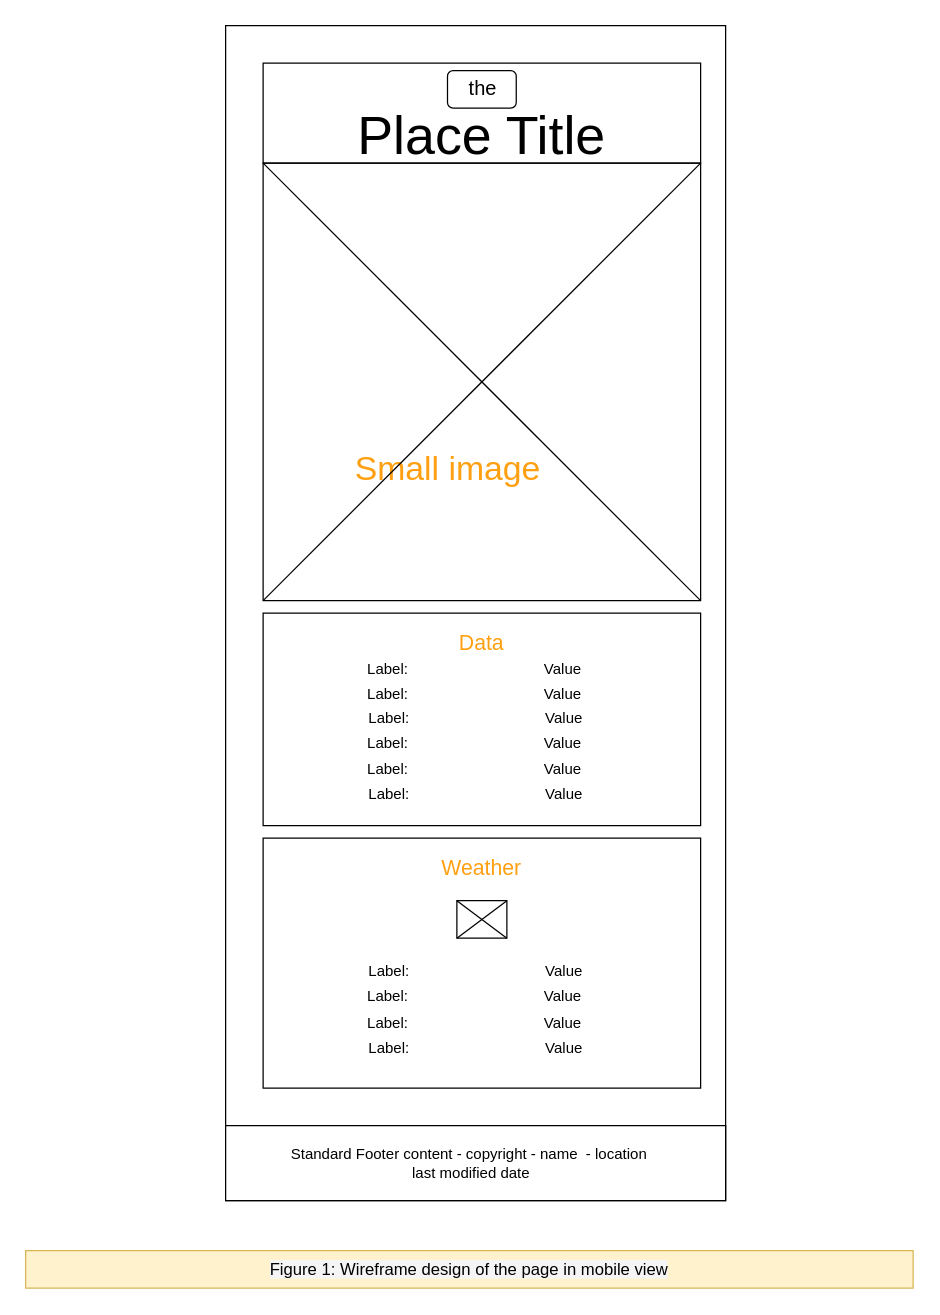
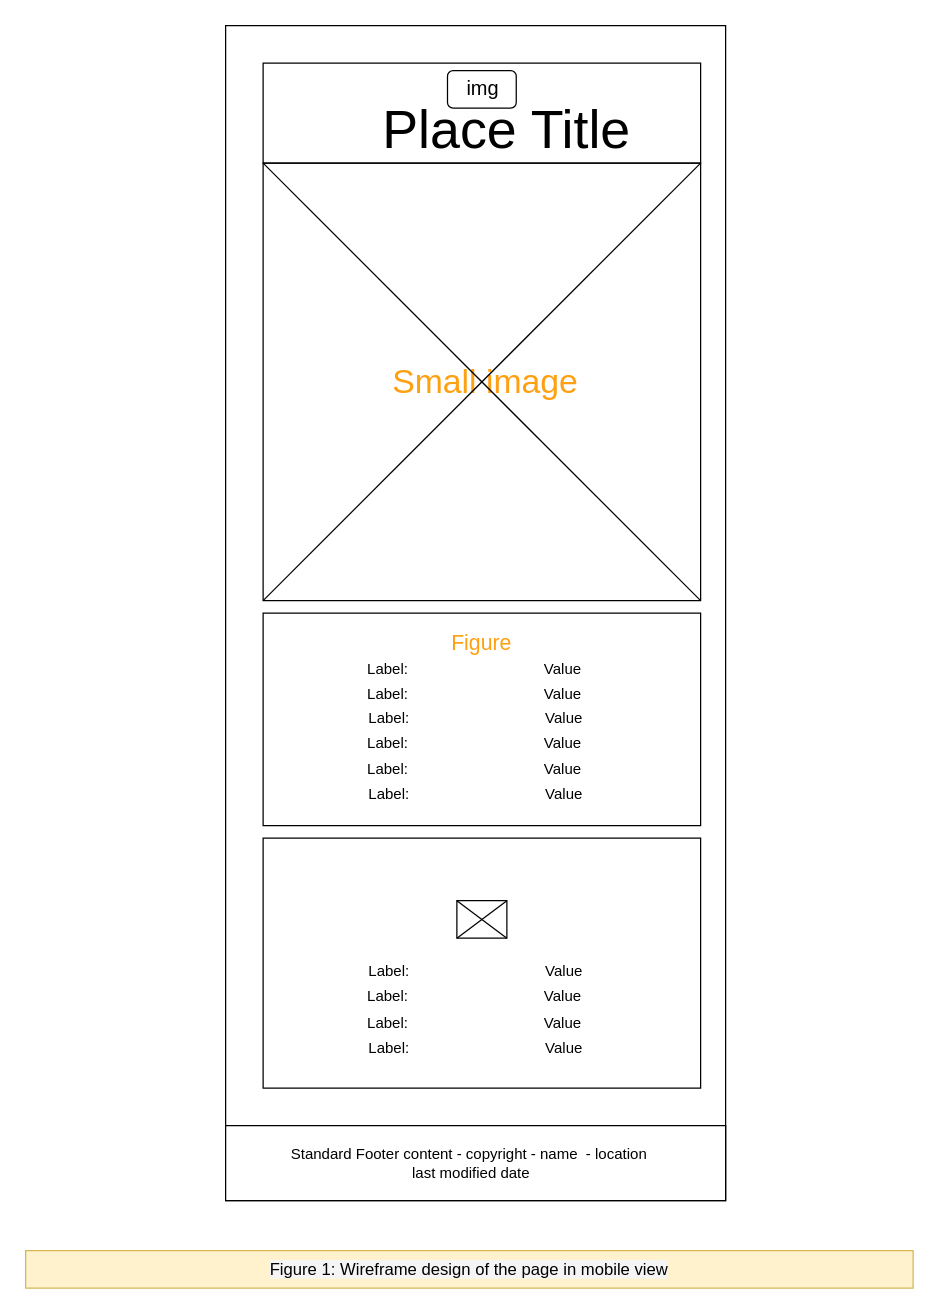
(483, 88) -> (483, 88)
(482, 135) -> (507, 129)
(448, 469) -> (486, 382)
(482, 644) -> (482, 644)
(482, 869) -> none
